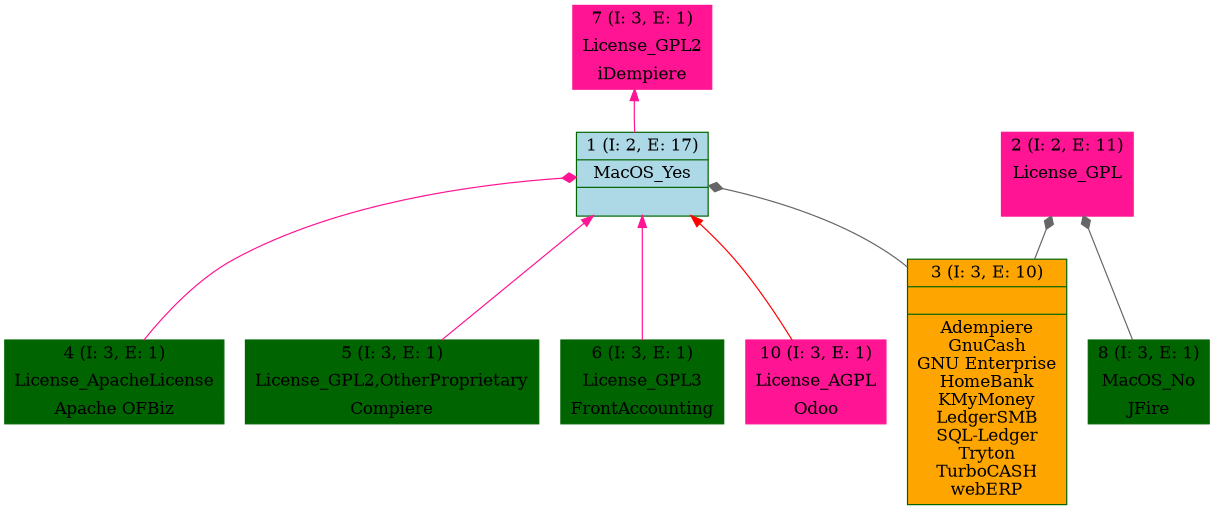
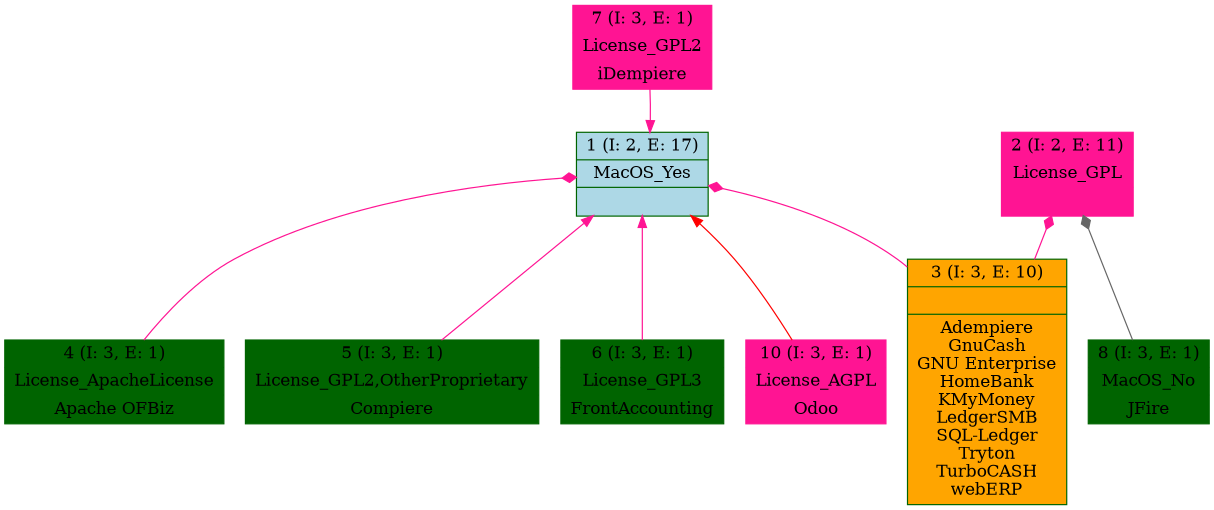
(634, 117) -> (650, 105)
(819, 218) -> (819, 218)
(1040, 245) -> (1040, 245)
